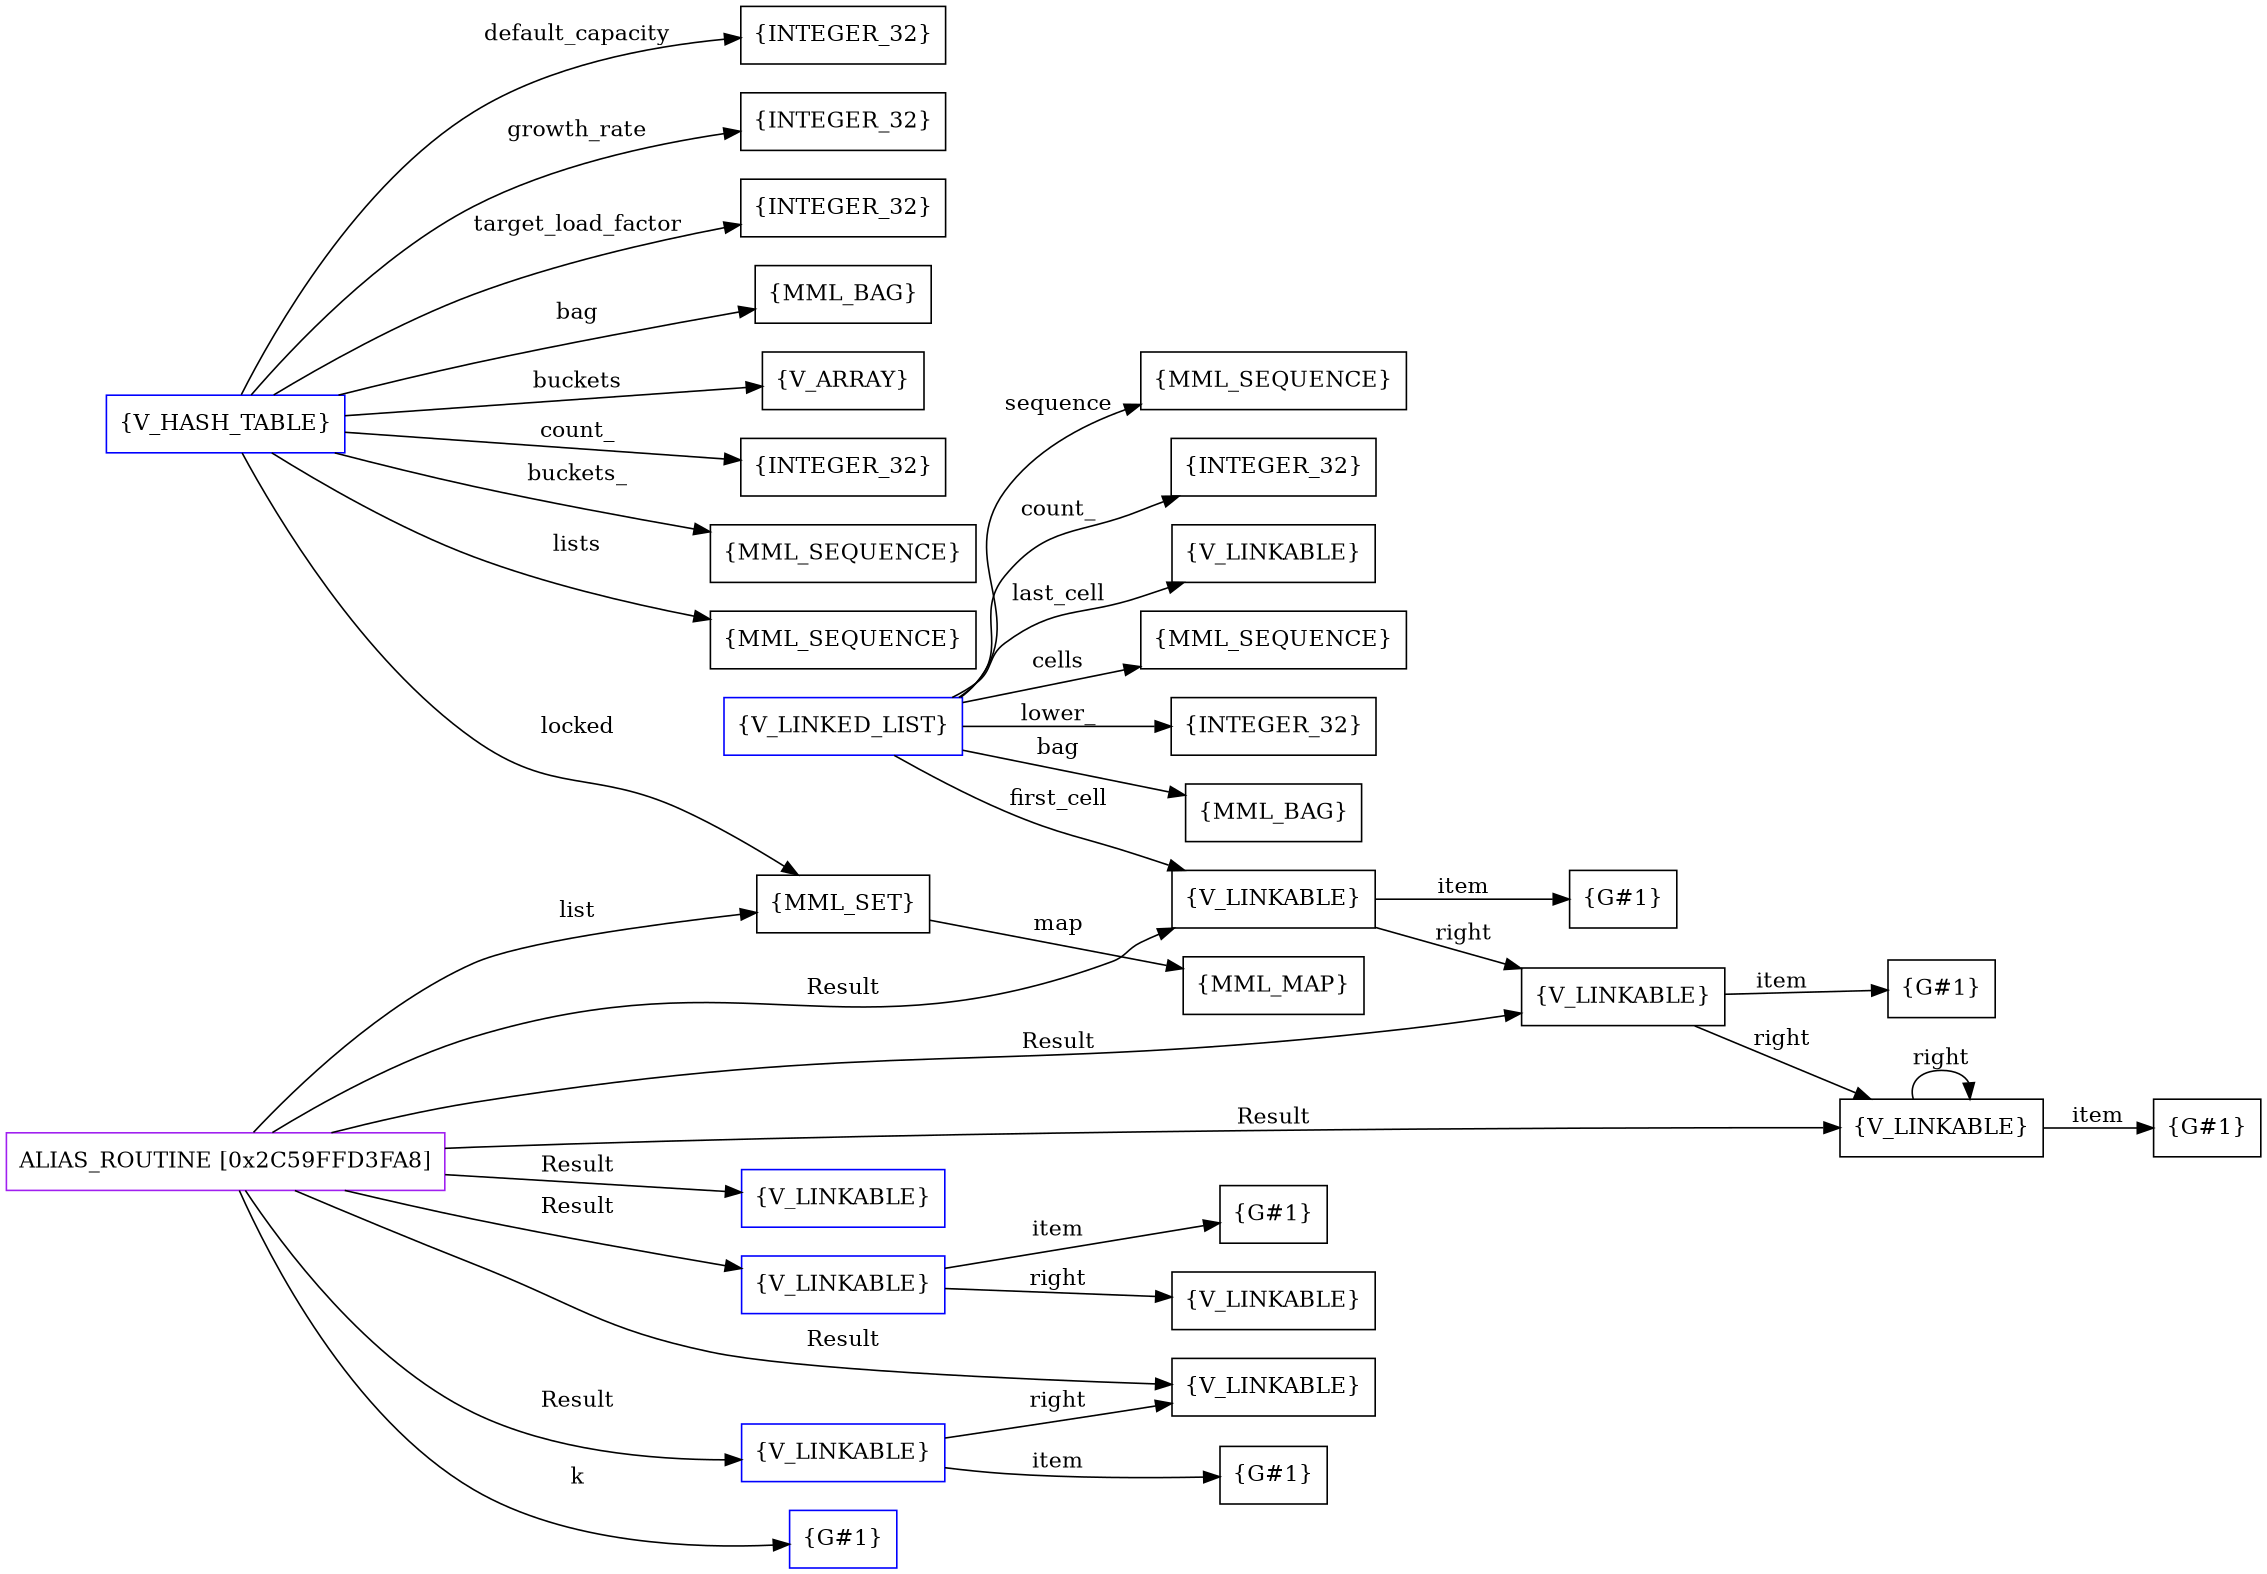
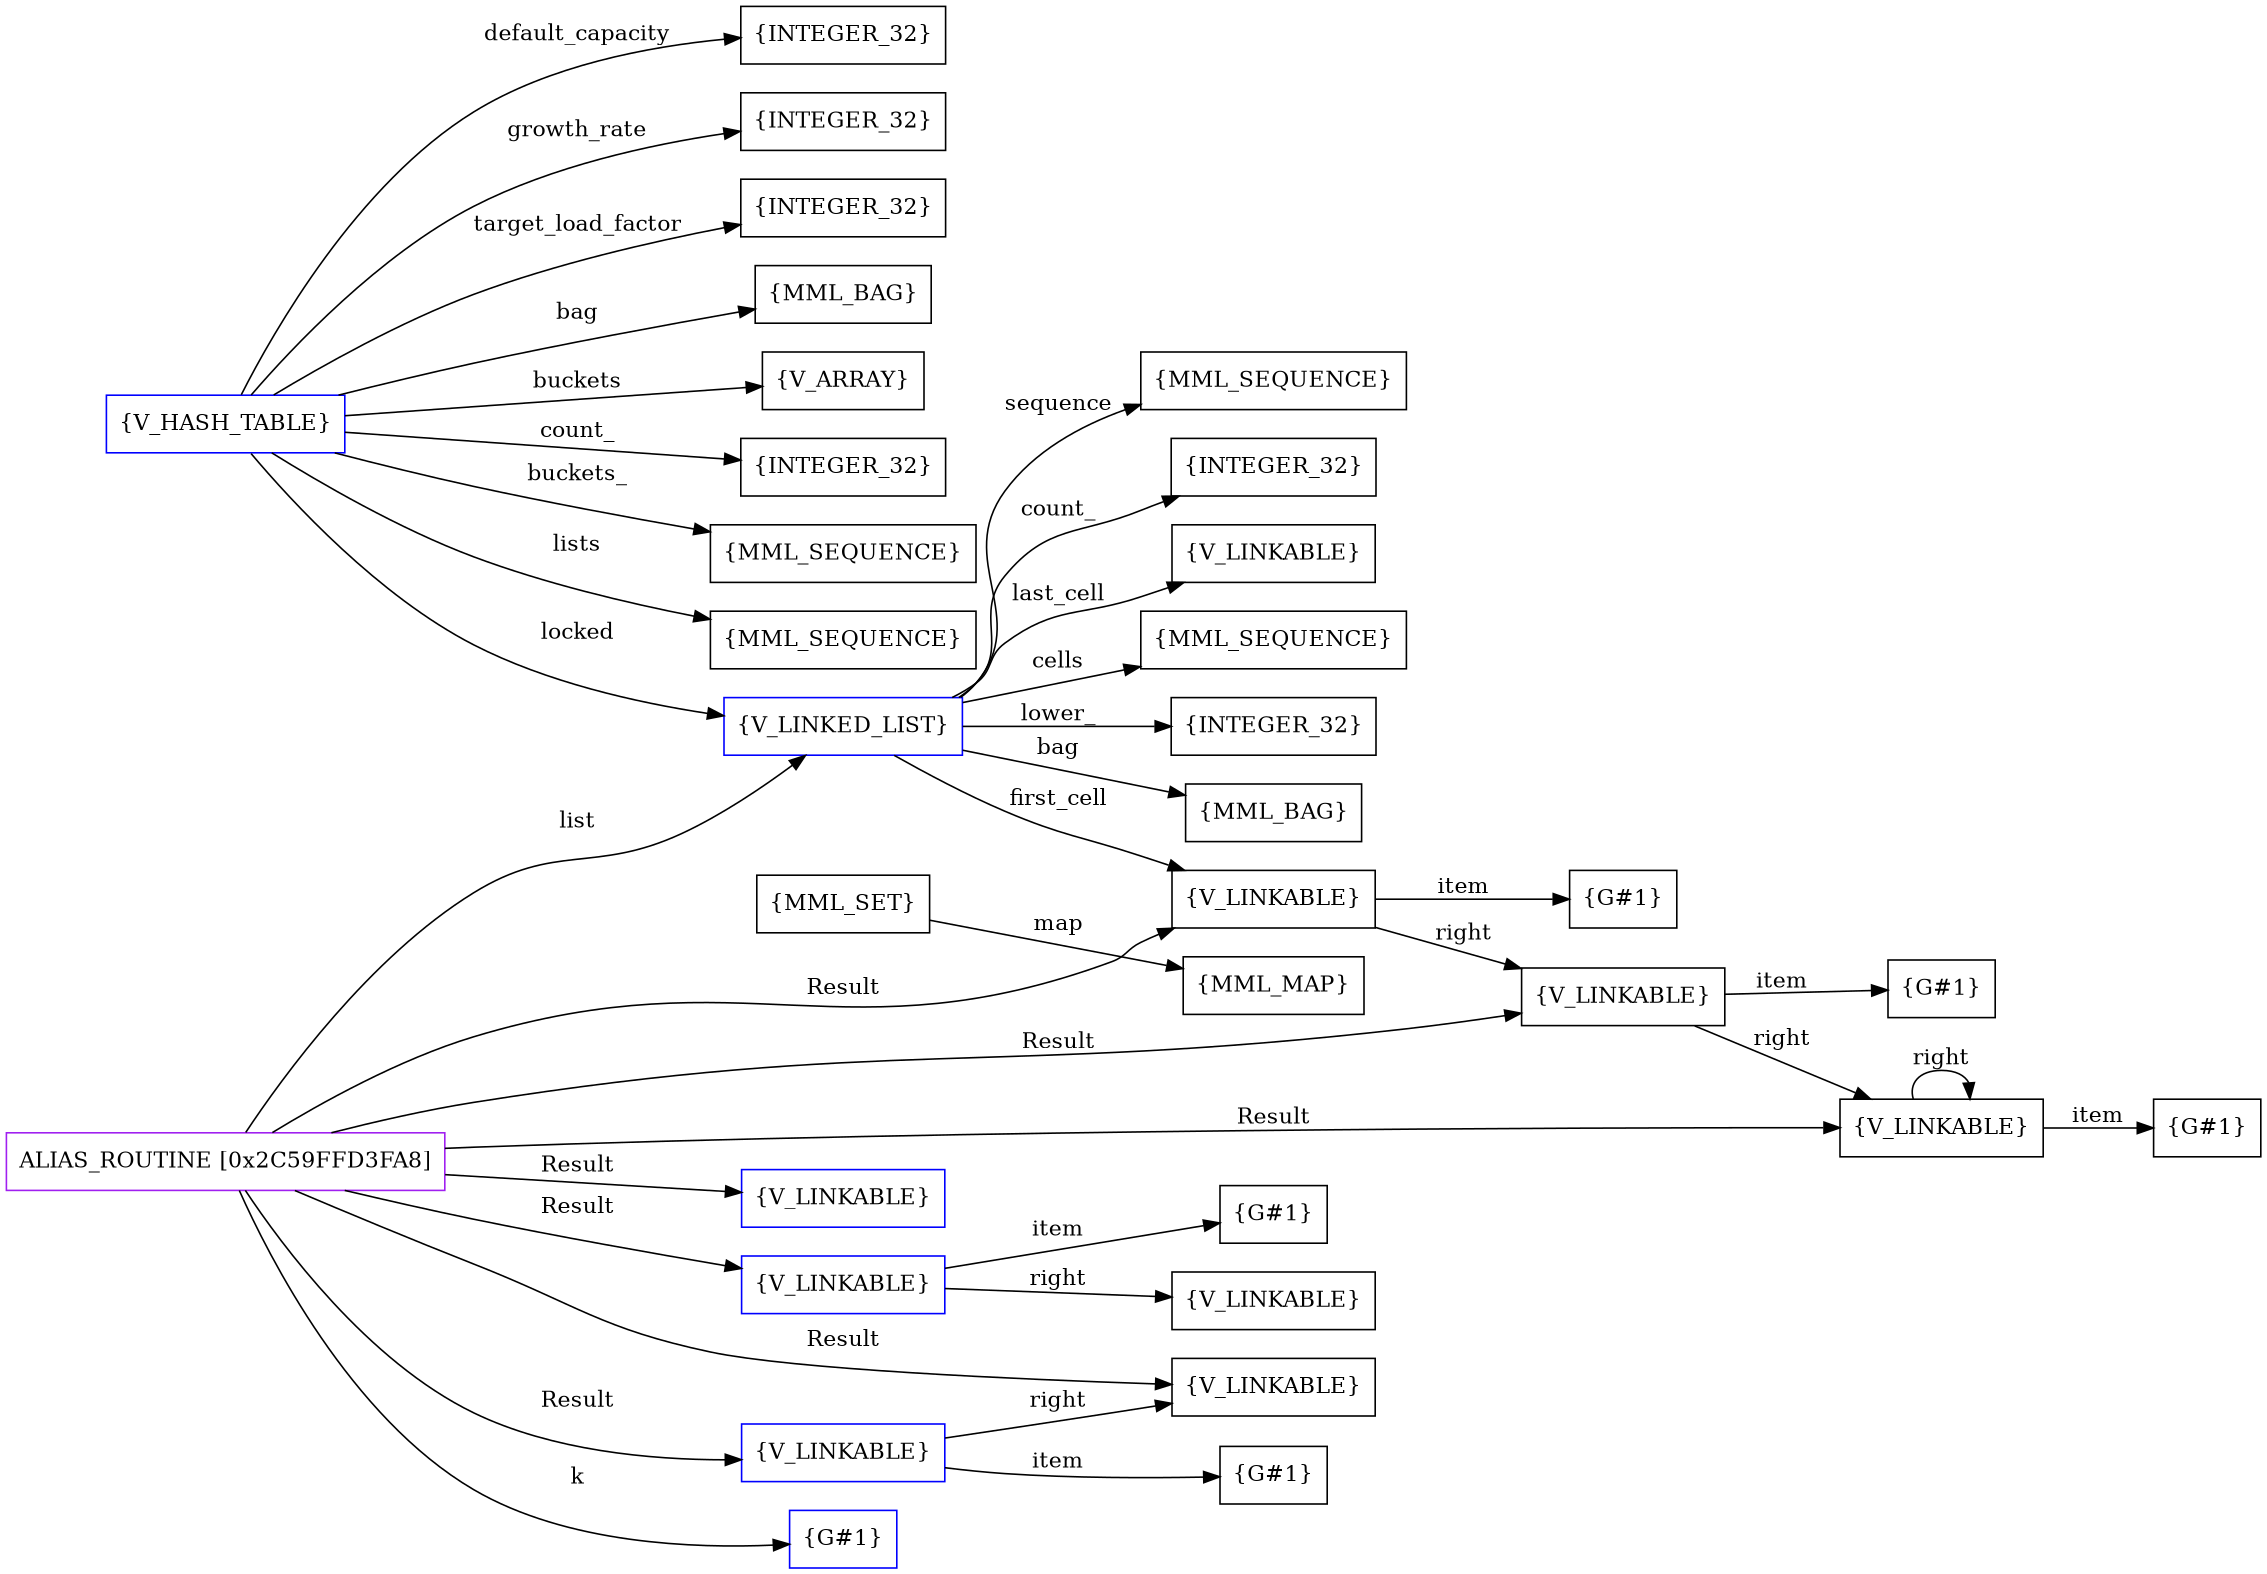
(461, 729) -> (452, 632)
(470, 965) -> (481, 889)
